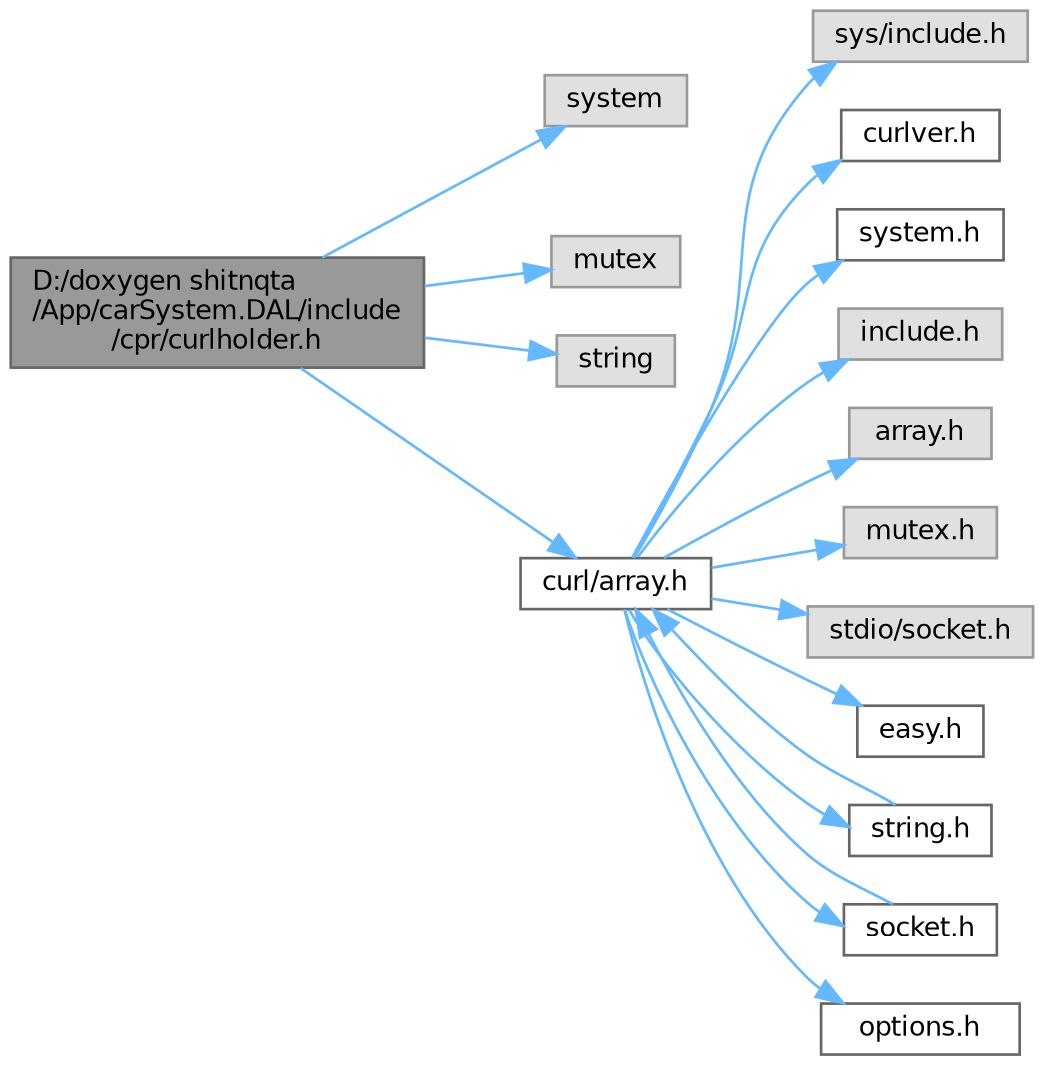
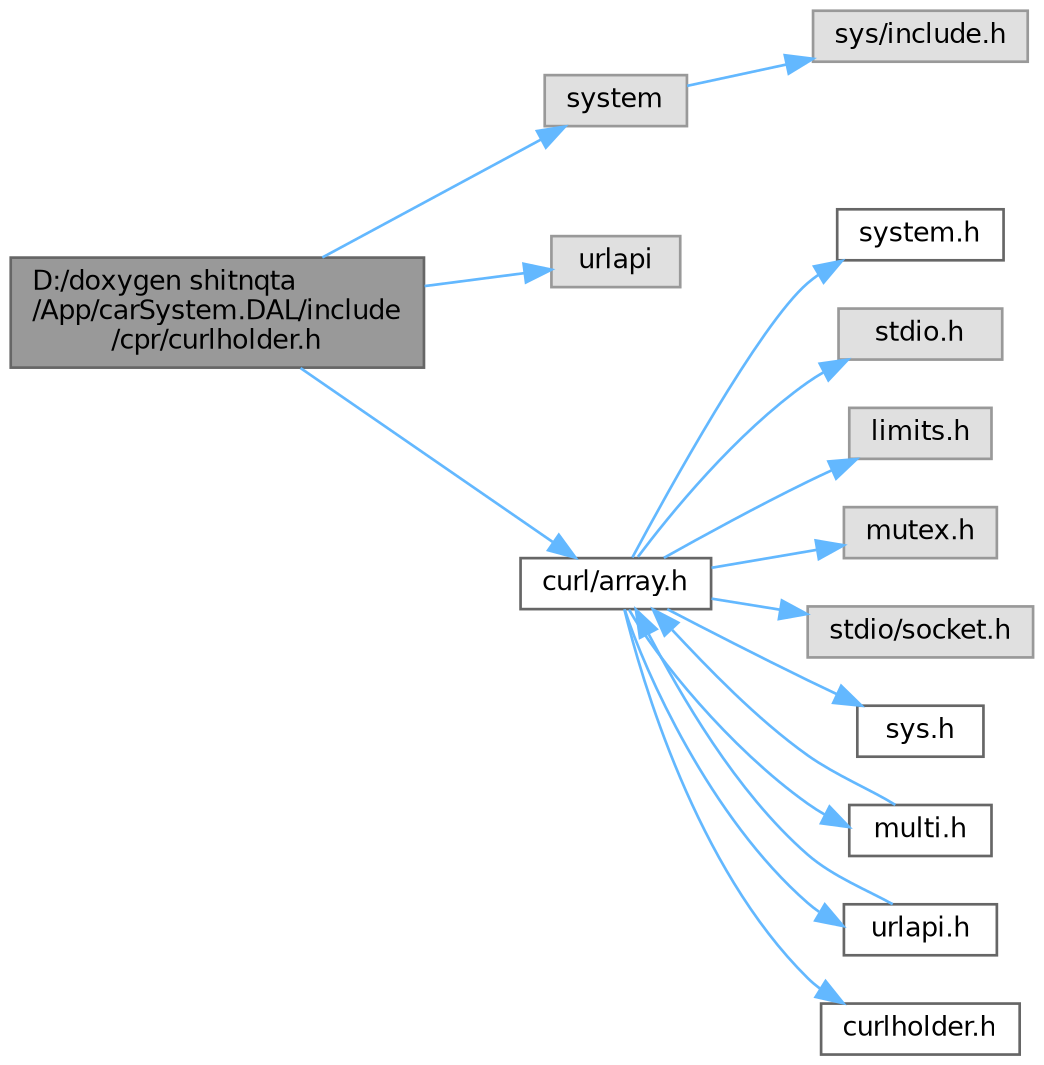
(920, 136) -> none
(742, 254) -> (737, 75)
(616, 262) -> (616, 262)
(920, 334) -> (920, 334)
(616, 361) -> none
(920, 433) -> (920, 433)
(920, 731) -> (920, 731)
(920, 830) -> (920, 830)
(920, 930) -> (920, 930)
(920, 1029) -> (920, 1029)
